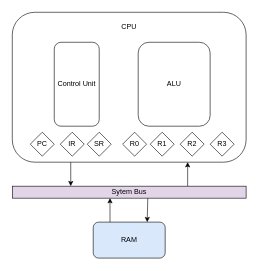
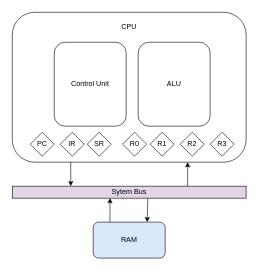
(77, 84) -> (90, 84)
